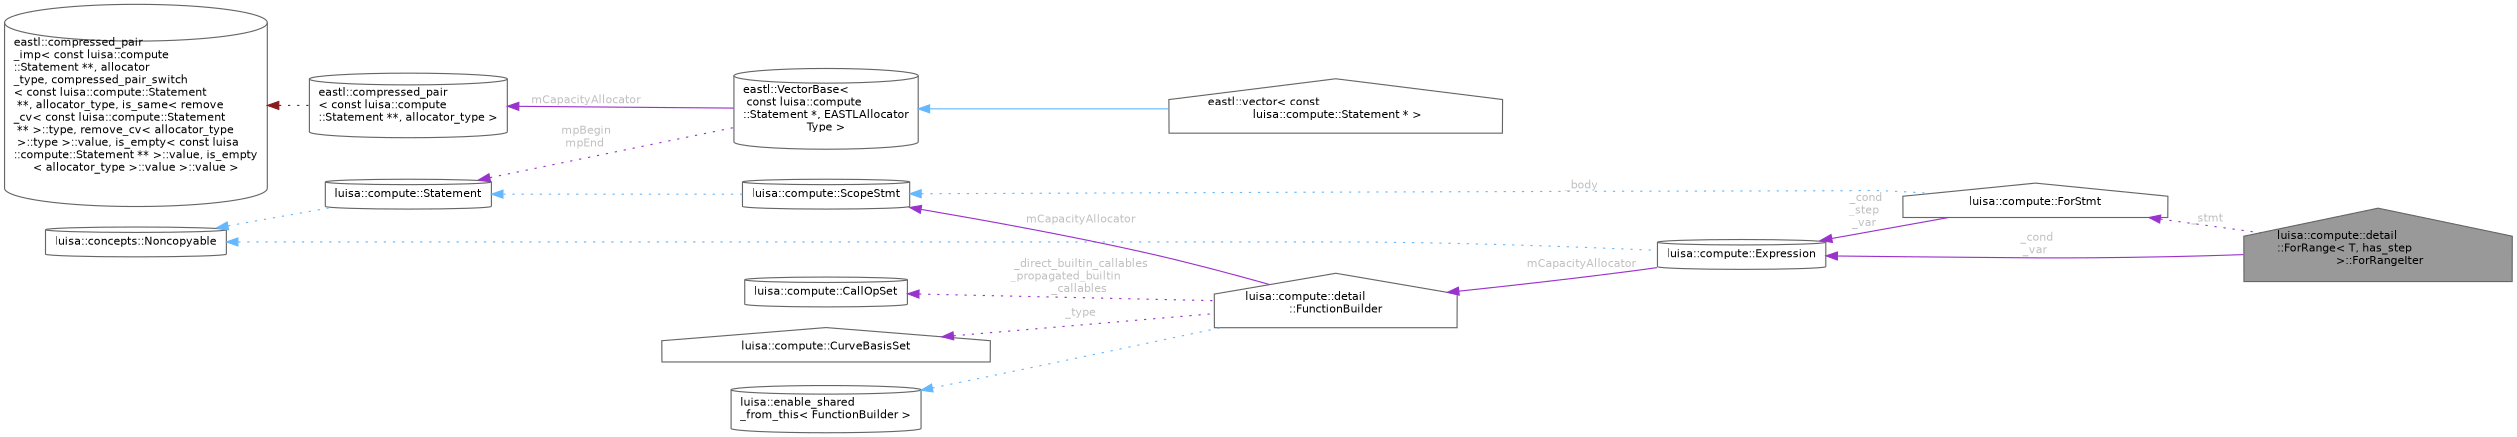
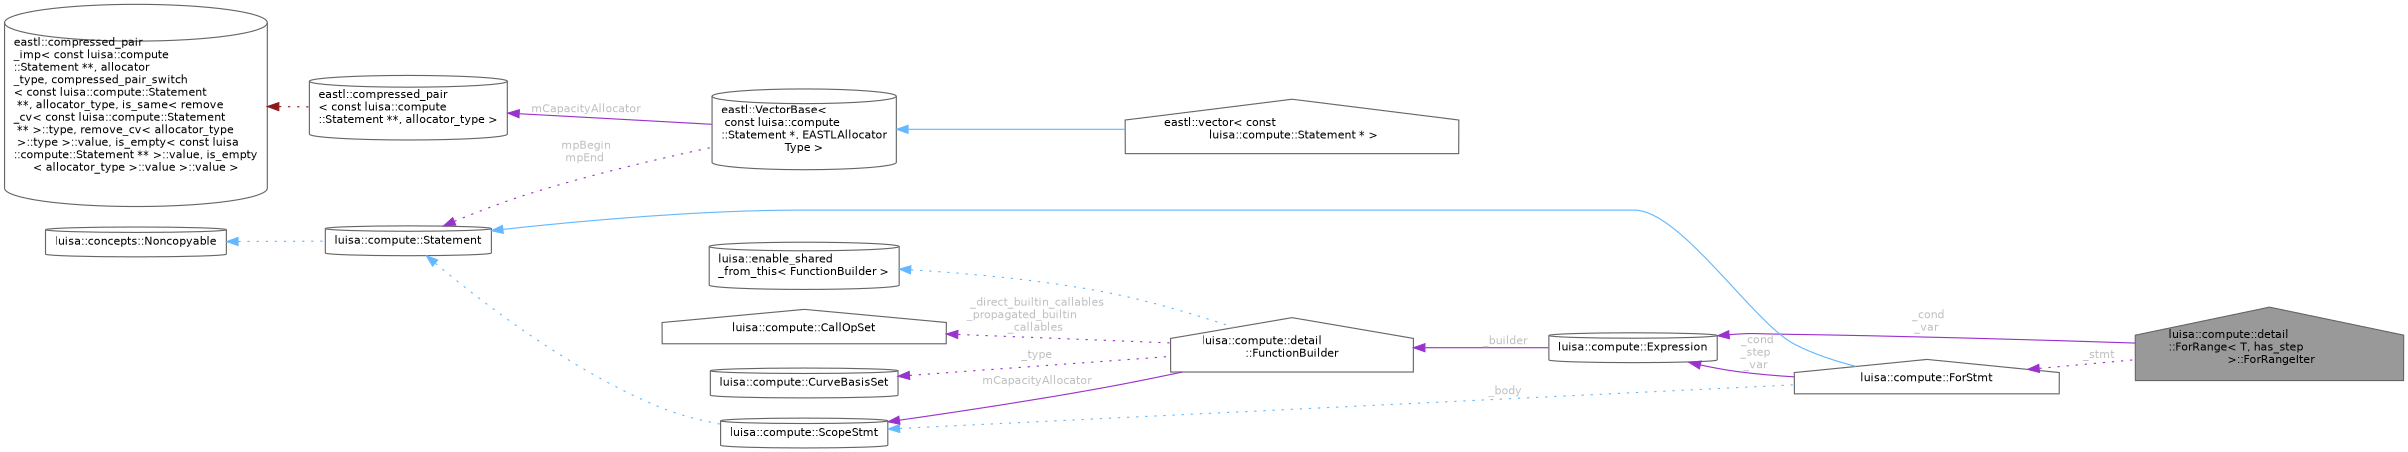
none -> (1207, 210)
(948, 242) -> none
(1580, 264) -> (1504, 341)
(826, 292) -> (804, 328)
(826, 347) -> (804, 383)
